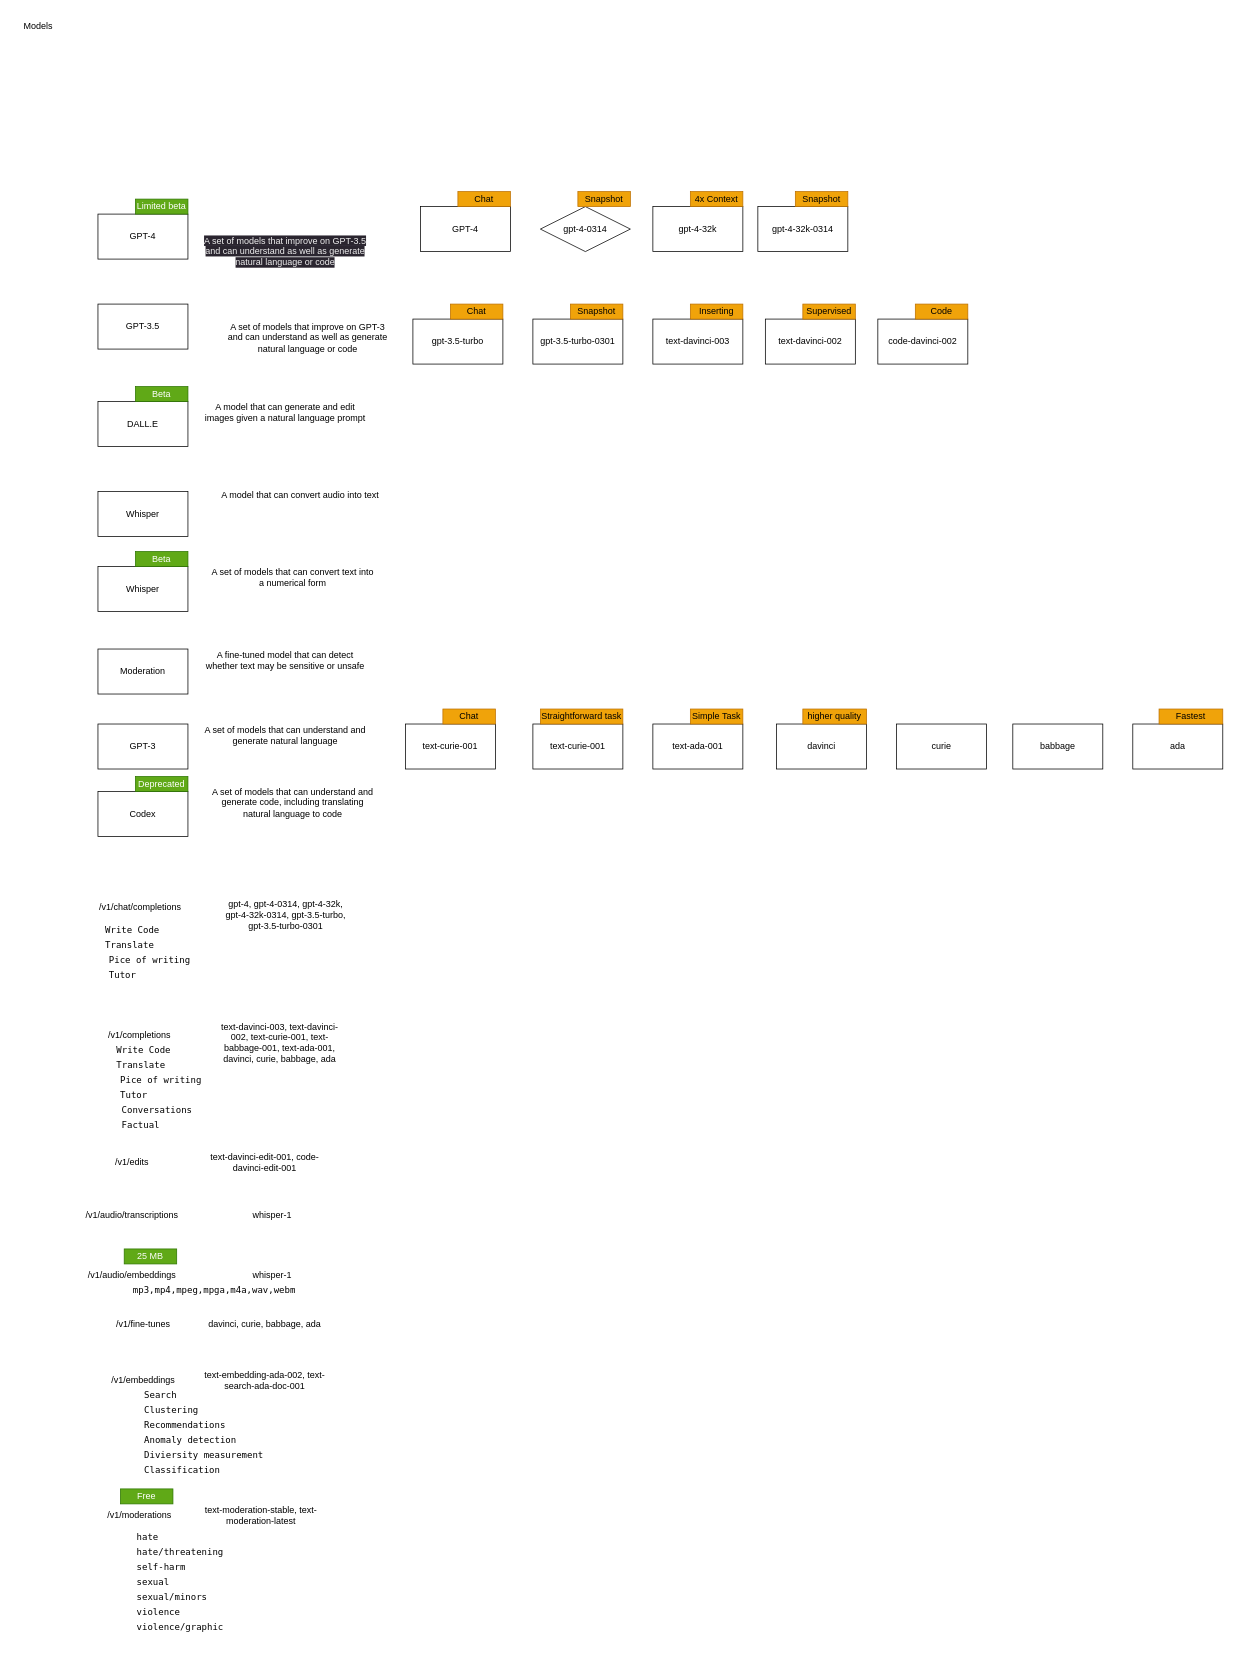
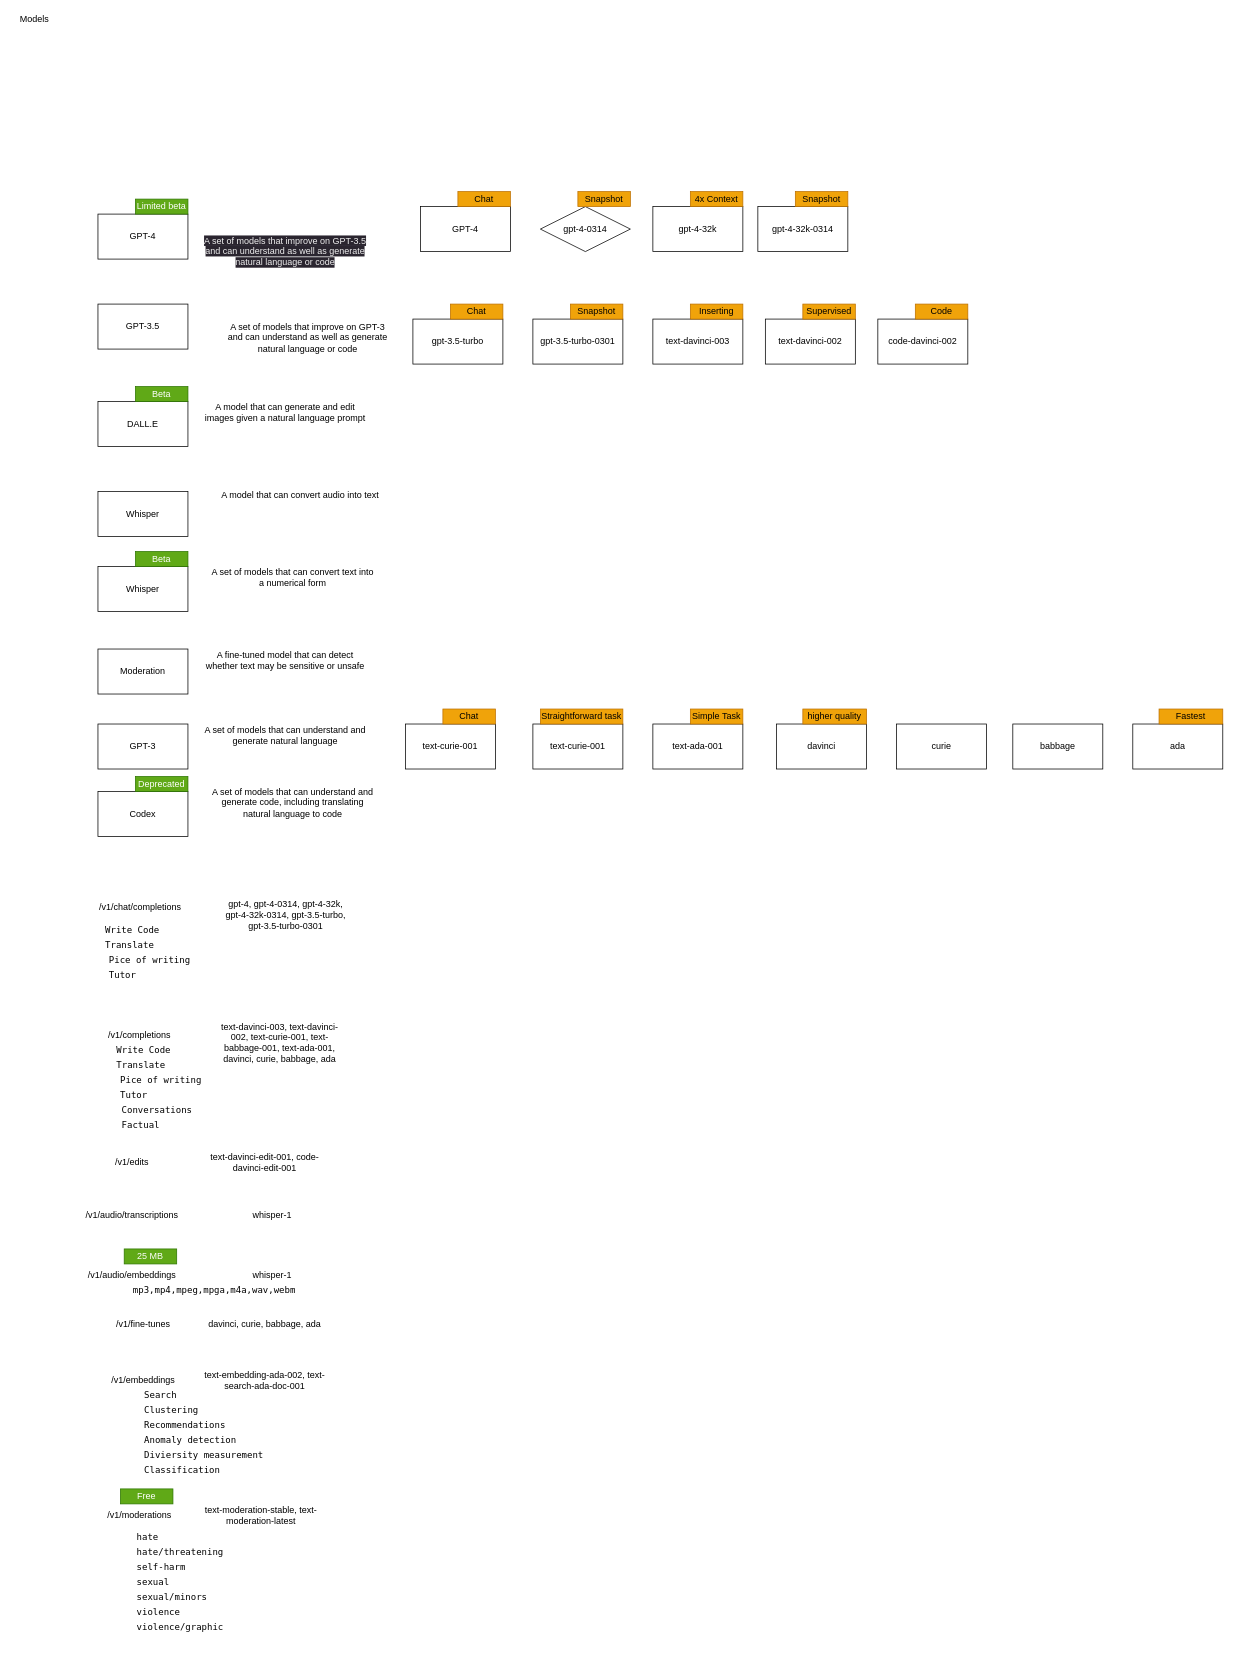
(38, 27) -> (34, 19)
